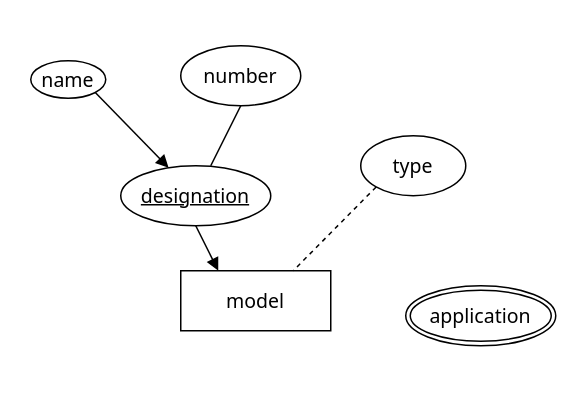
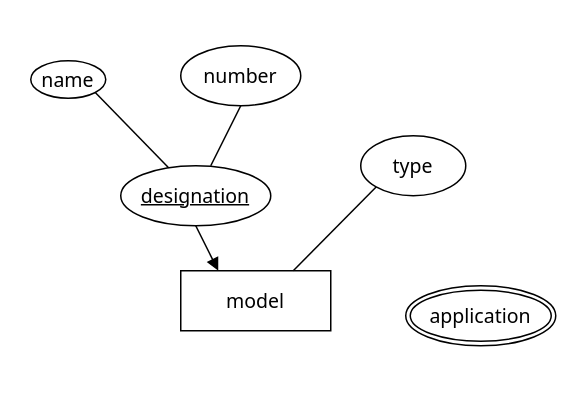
(159, 158) -> (162, 161)
(334, 230) -> (334, 230)
